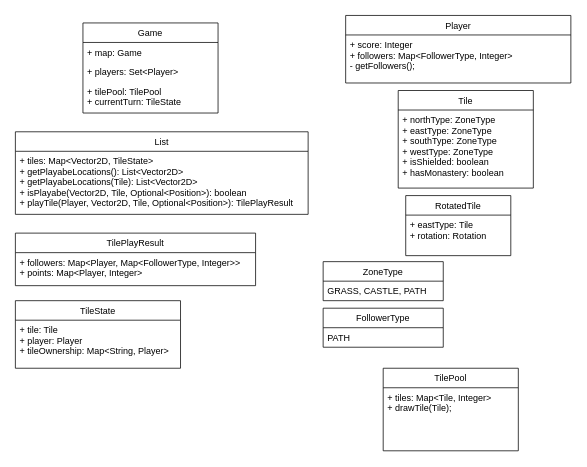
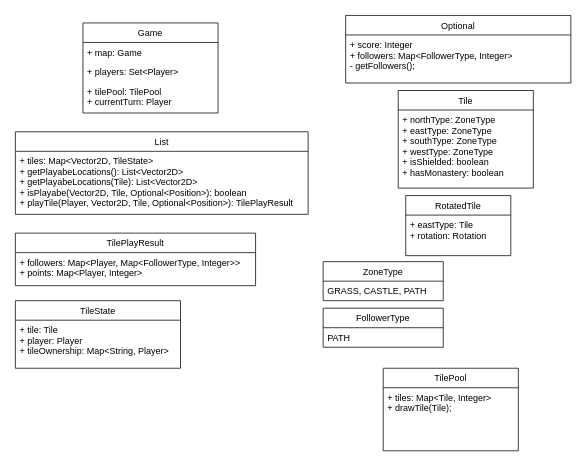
(458, 26) -> (458, 26)
(127, 92) -> (127, 92)
